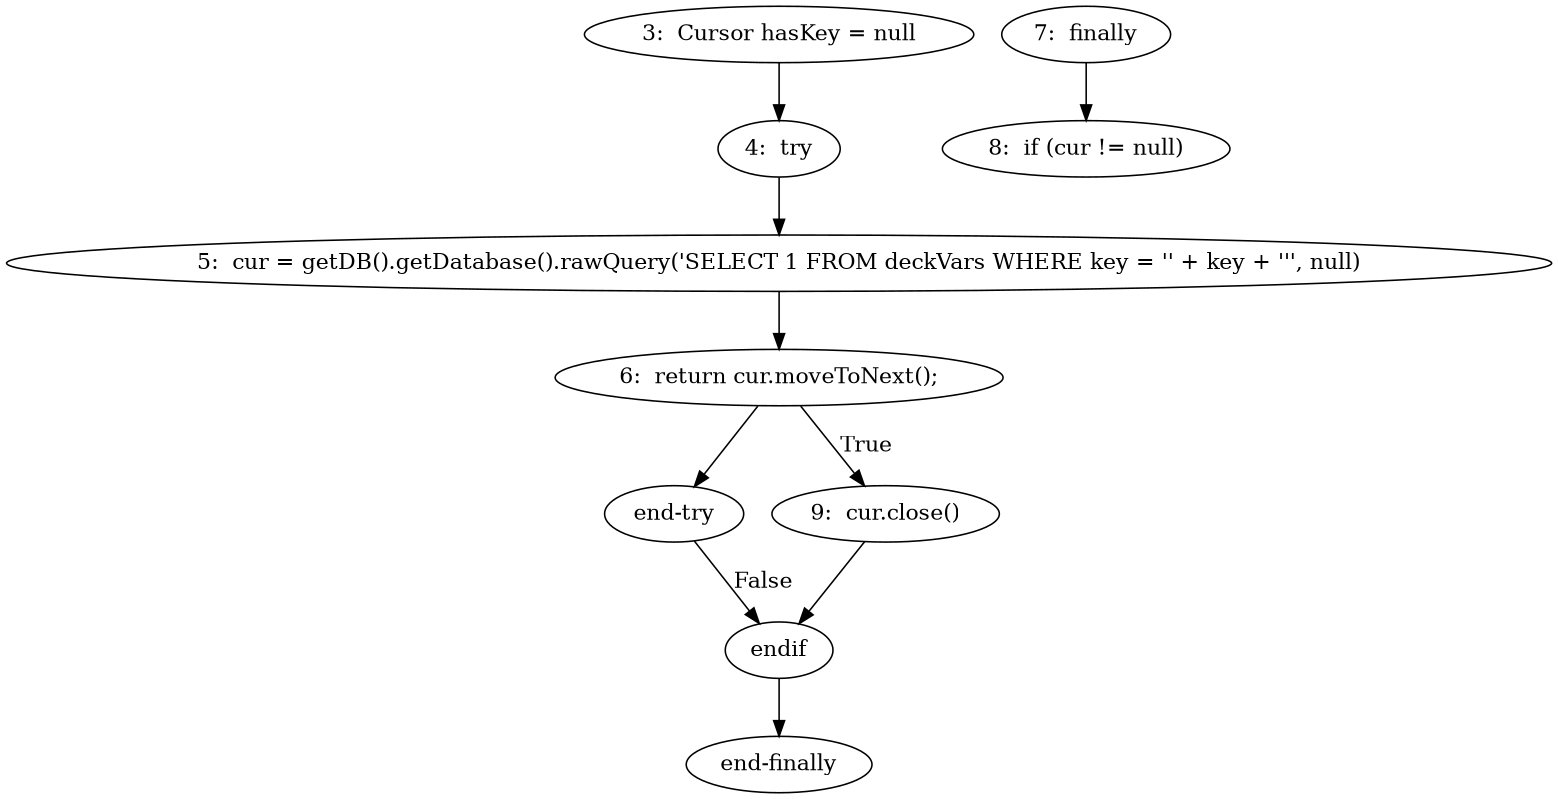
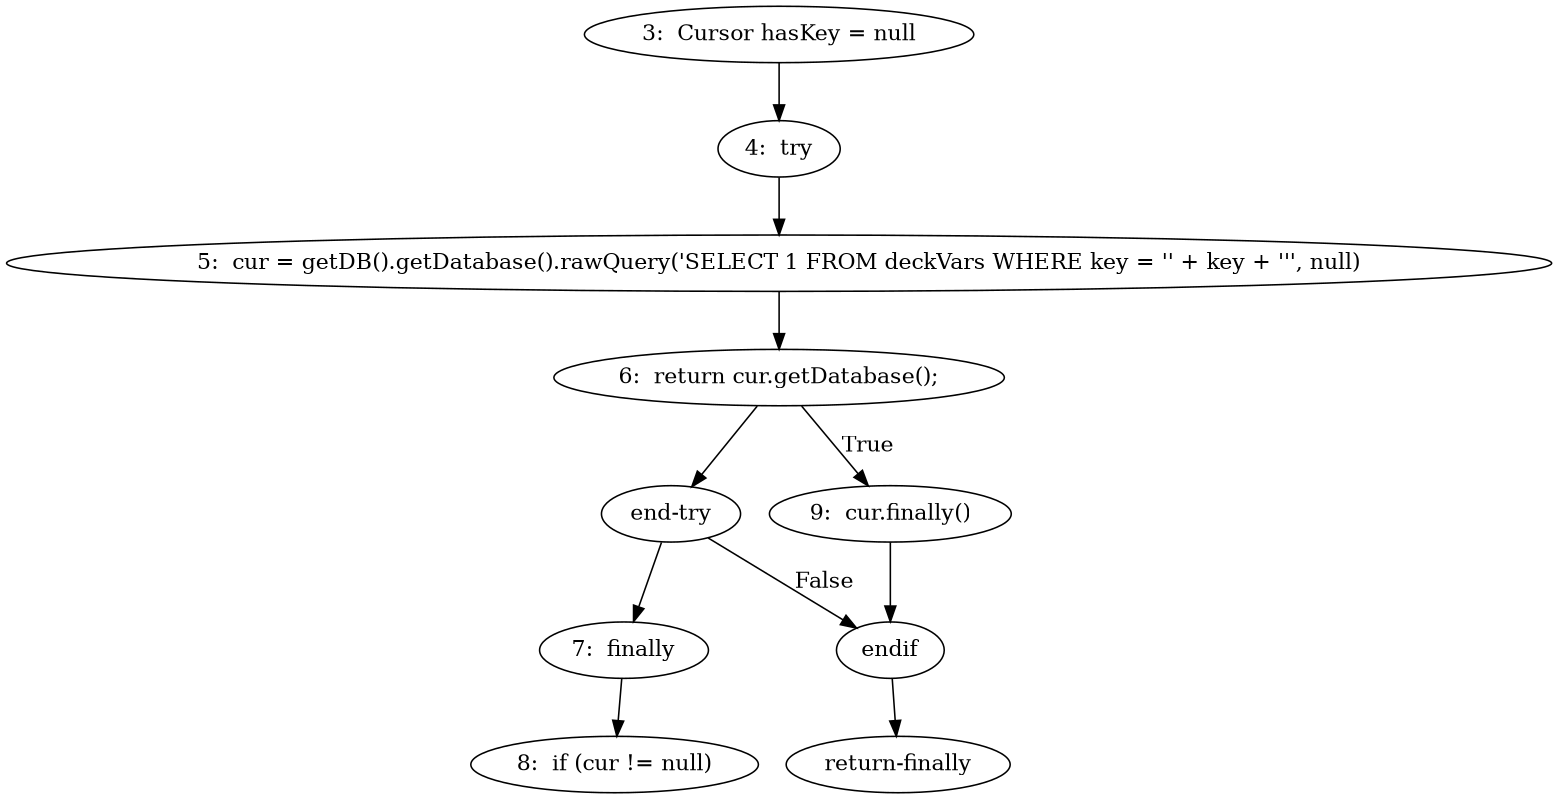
(779, 378) -> (779, 378)
(886, 514) -> (890, 514)
none -> (650, 574)
(779, 765) -> (898, 765)
